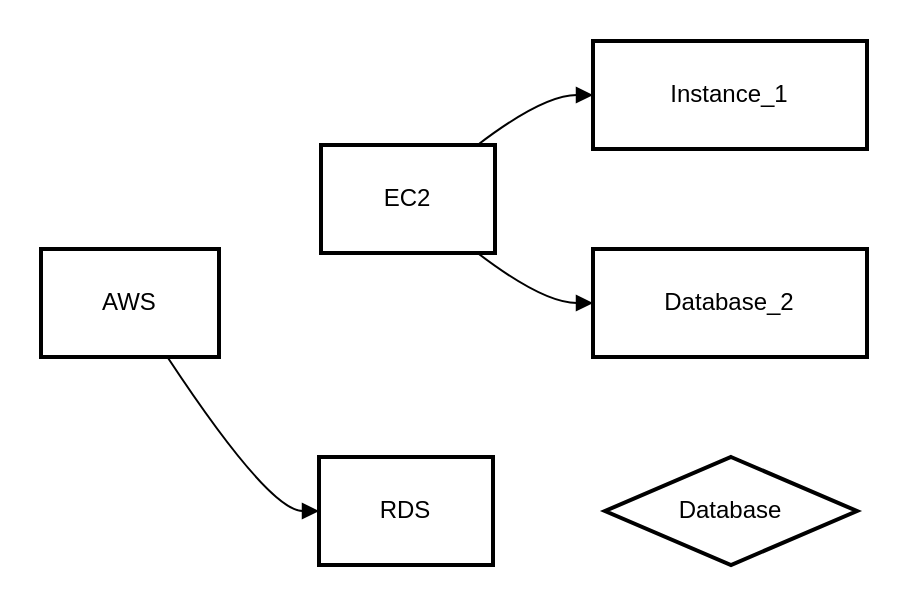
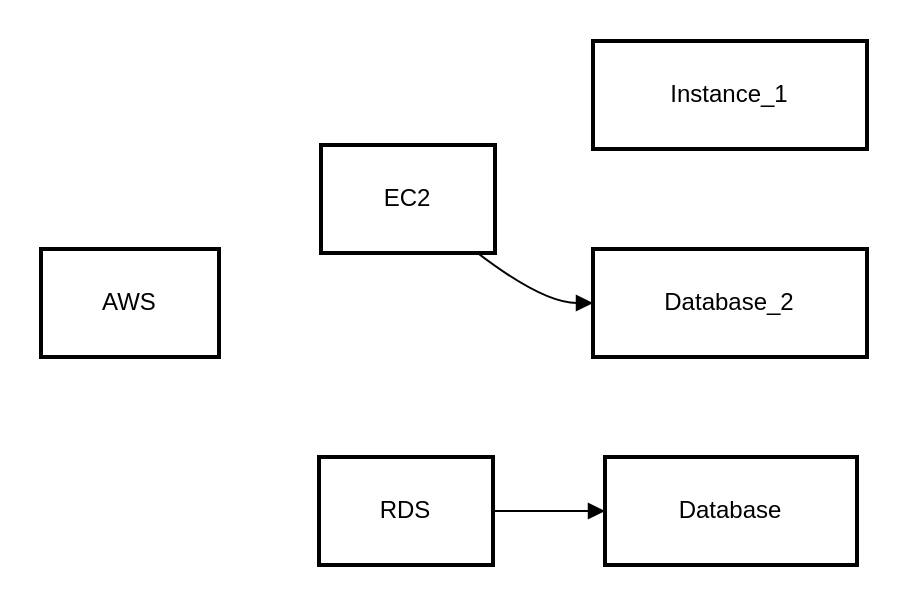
(524, 114) -> none
(227, 441) -> none
none -> (542, 511)
(731, 511) -> (731, 511)
